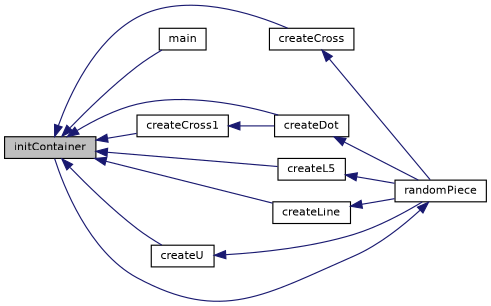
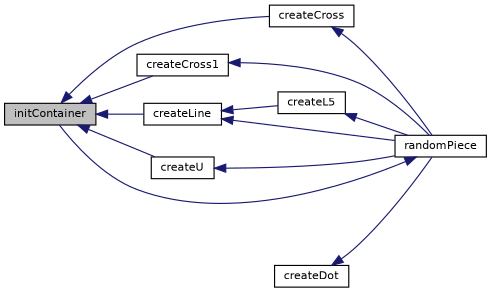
(183, 39) -> none
(175, 100) -> none
(257, 126) -> (343, 77)
(193, 159) -> (256, 108)
